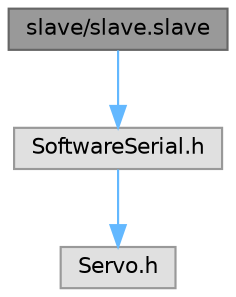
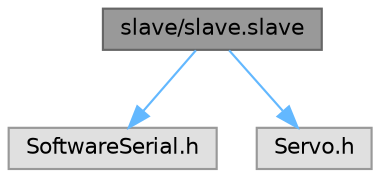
(118, 197) -> (256, 81)
